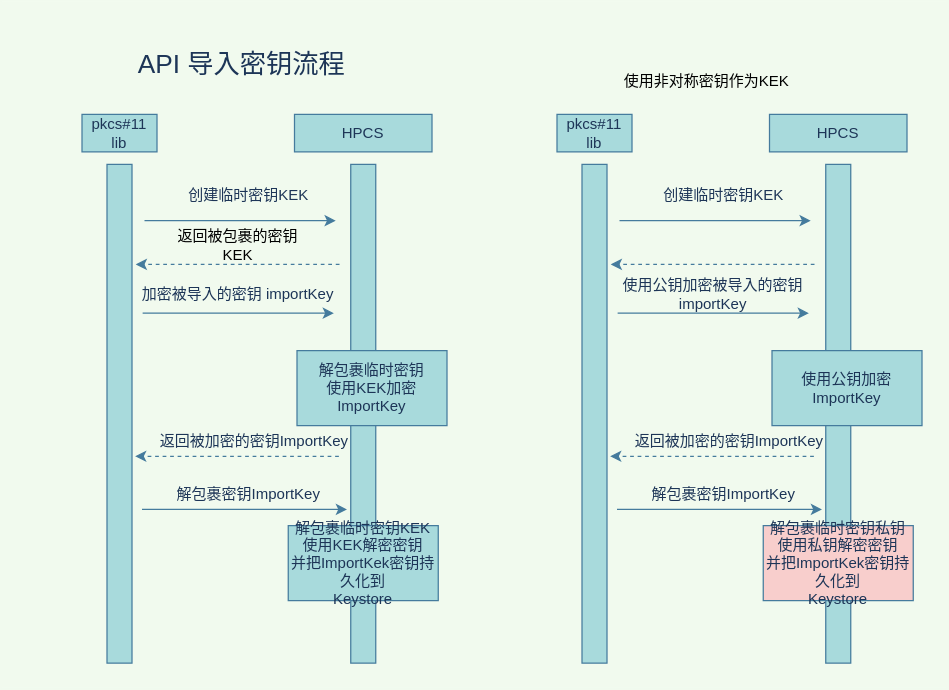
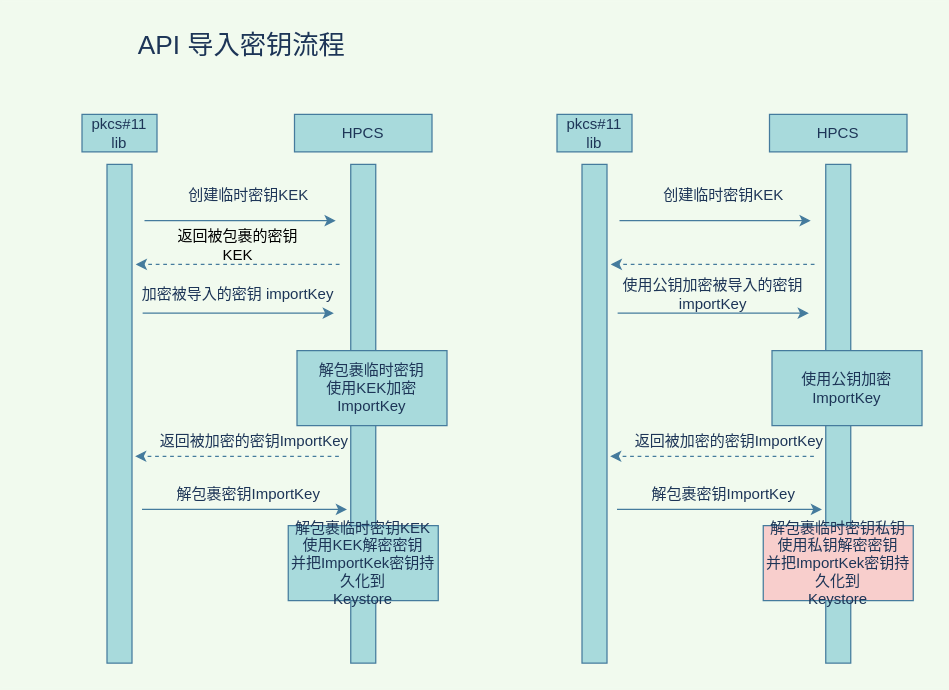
(238, 63) -> (238, 44)
(707, 82) -> none
